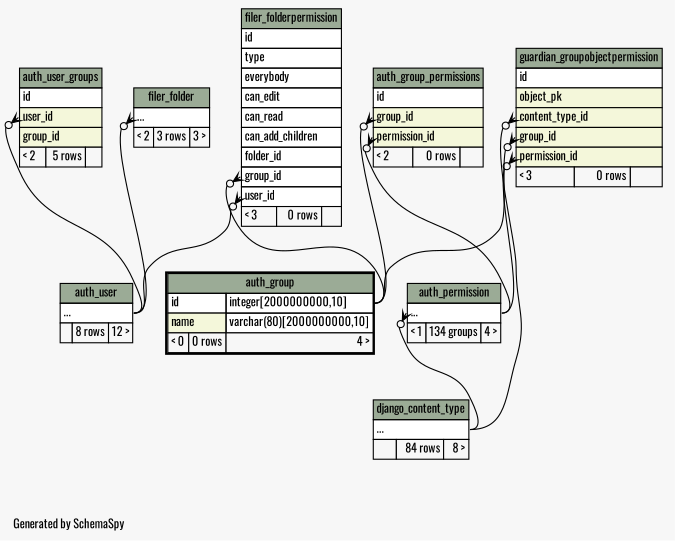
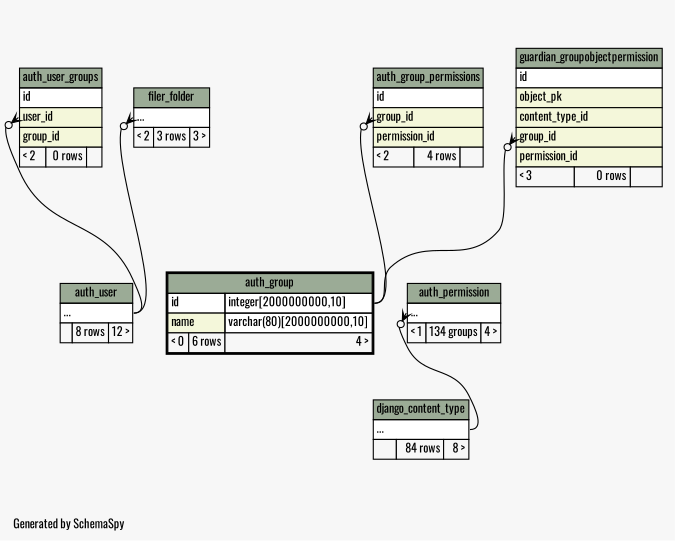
(291, 118) -> none
(67, 157) -> (68, 157)
(441, 157) -> (442, 157)
(446, 229) -> none
(510, 243) -> none
(520, 306) -> none
(207, 342) -> (207, 342)
